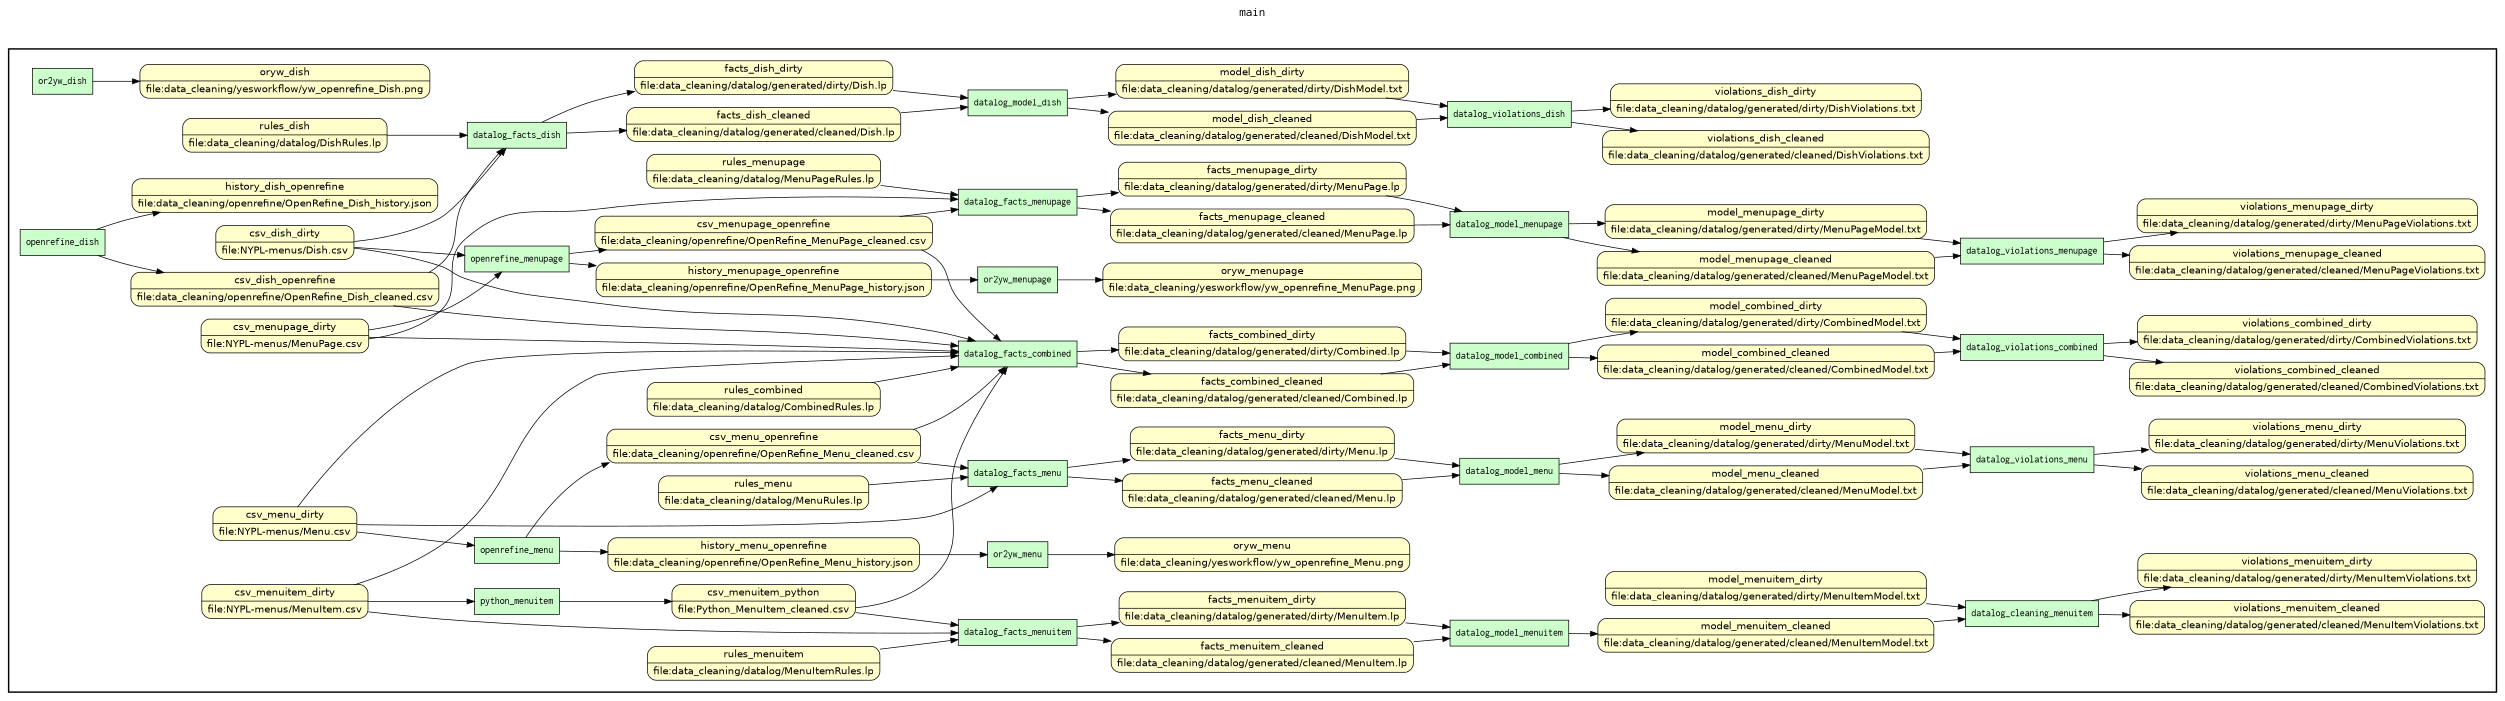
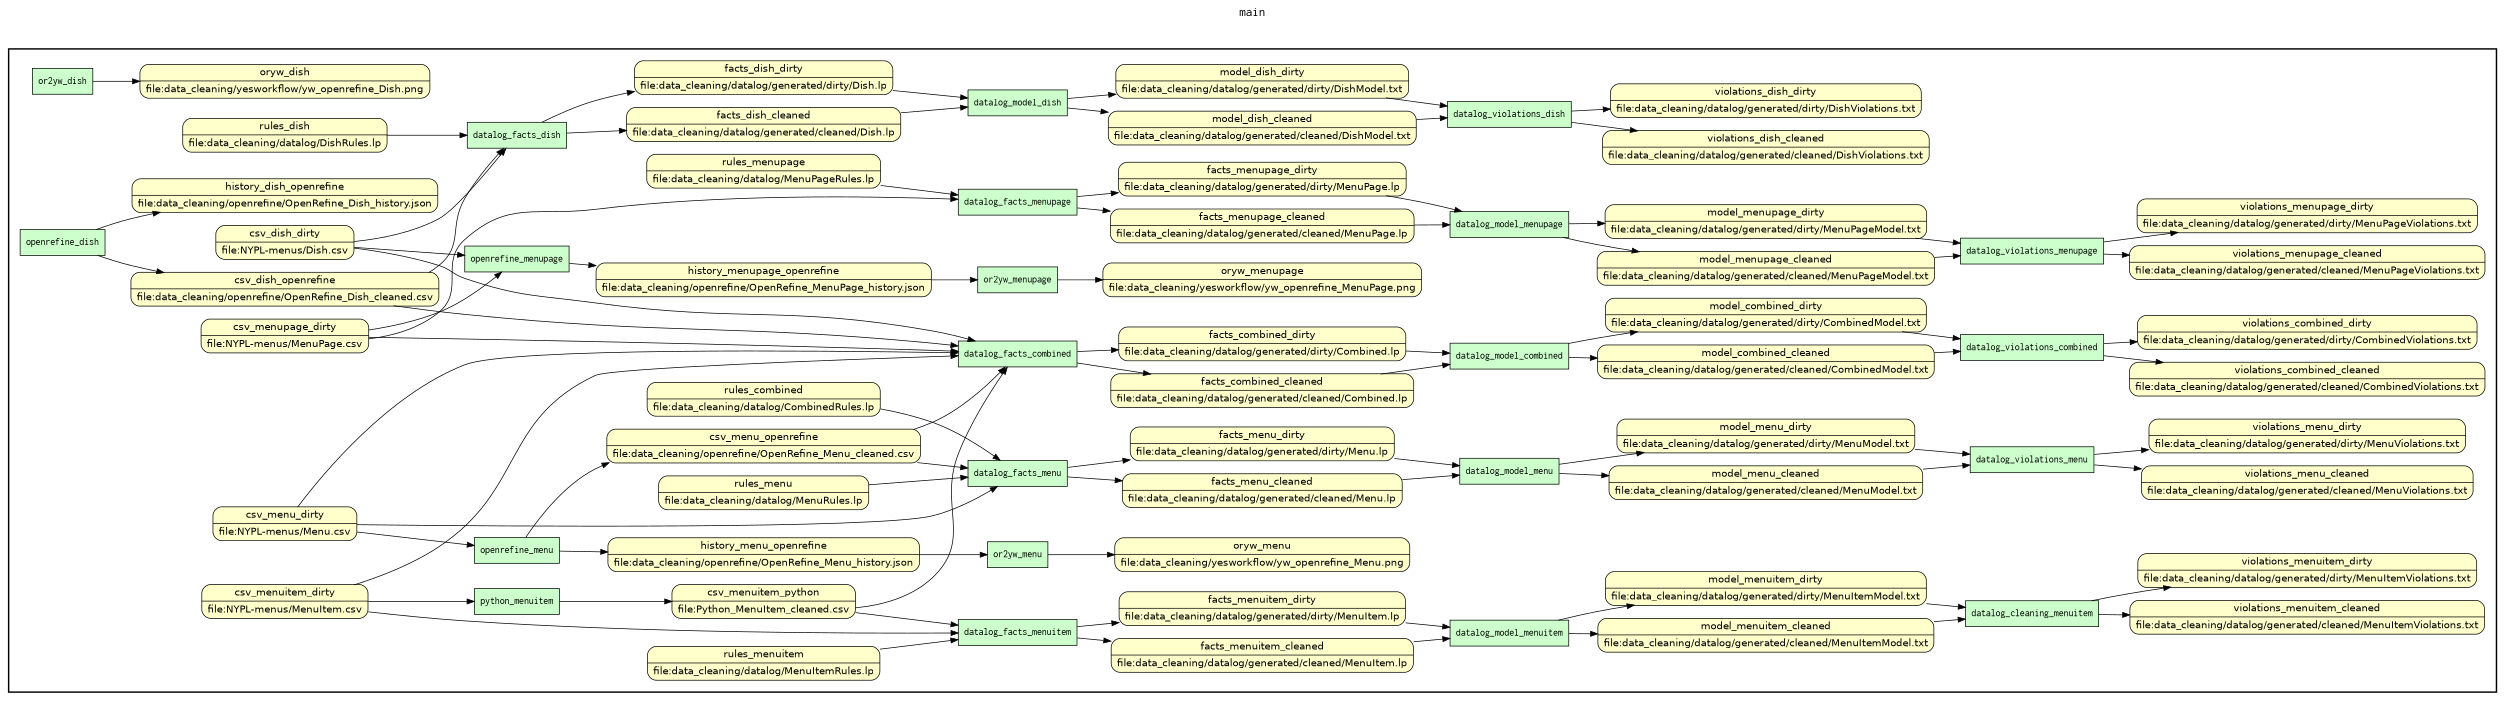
(764, 233) -> none
(911, 376) -> (940, 425)
none -> (1593, 612)
